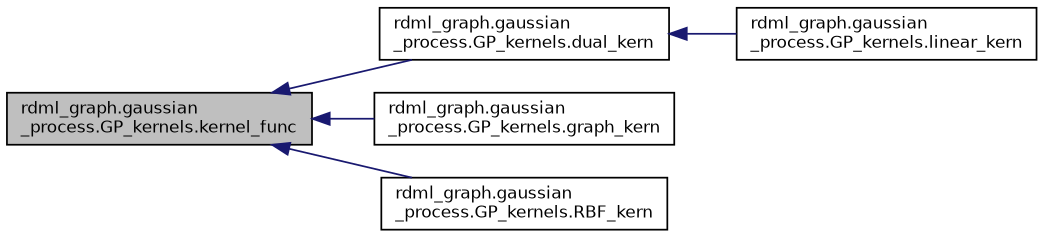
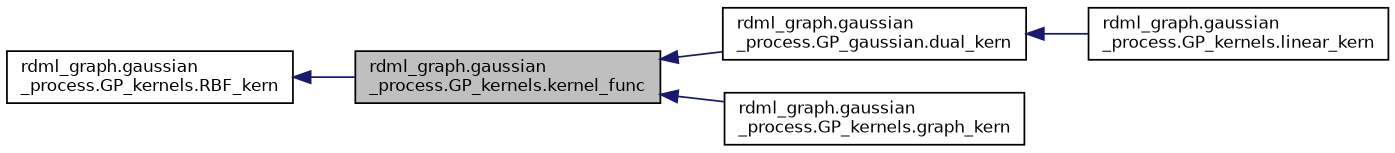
(524, 34) -> (874, 34)
(350, 163) -> (333, 77)
